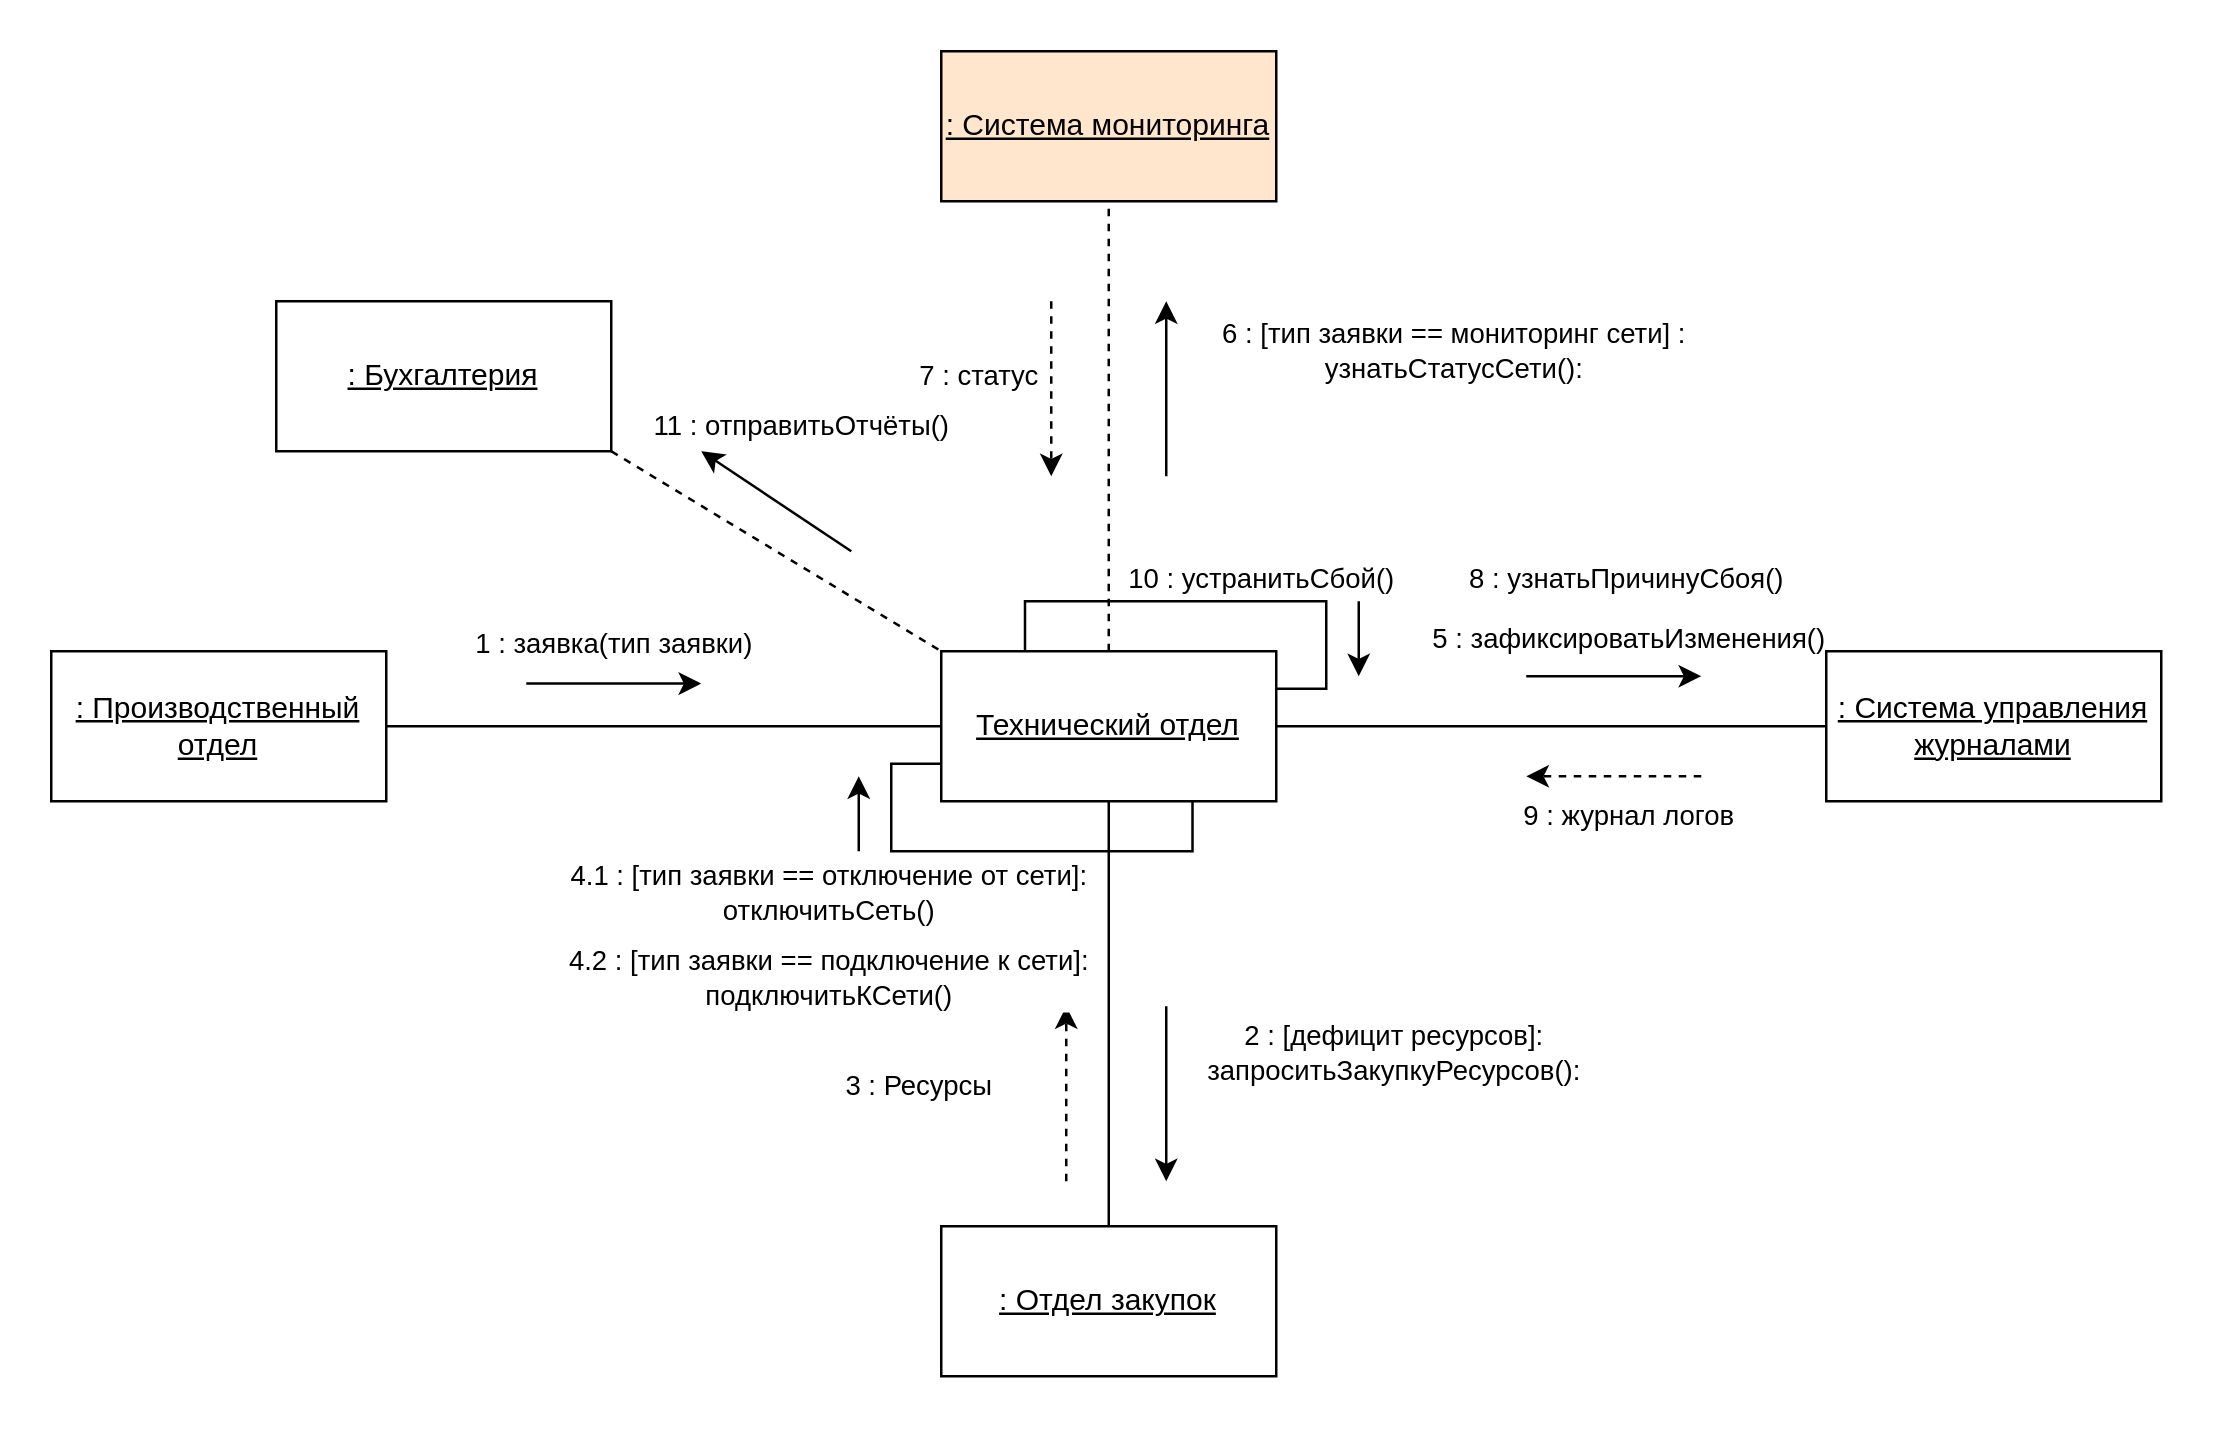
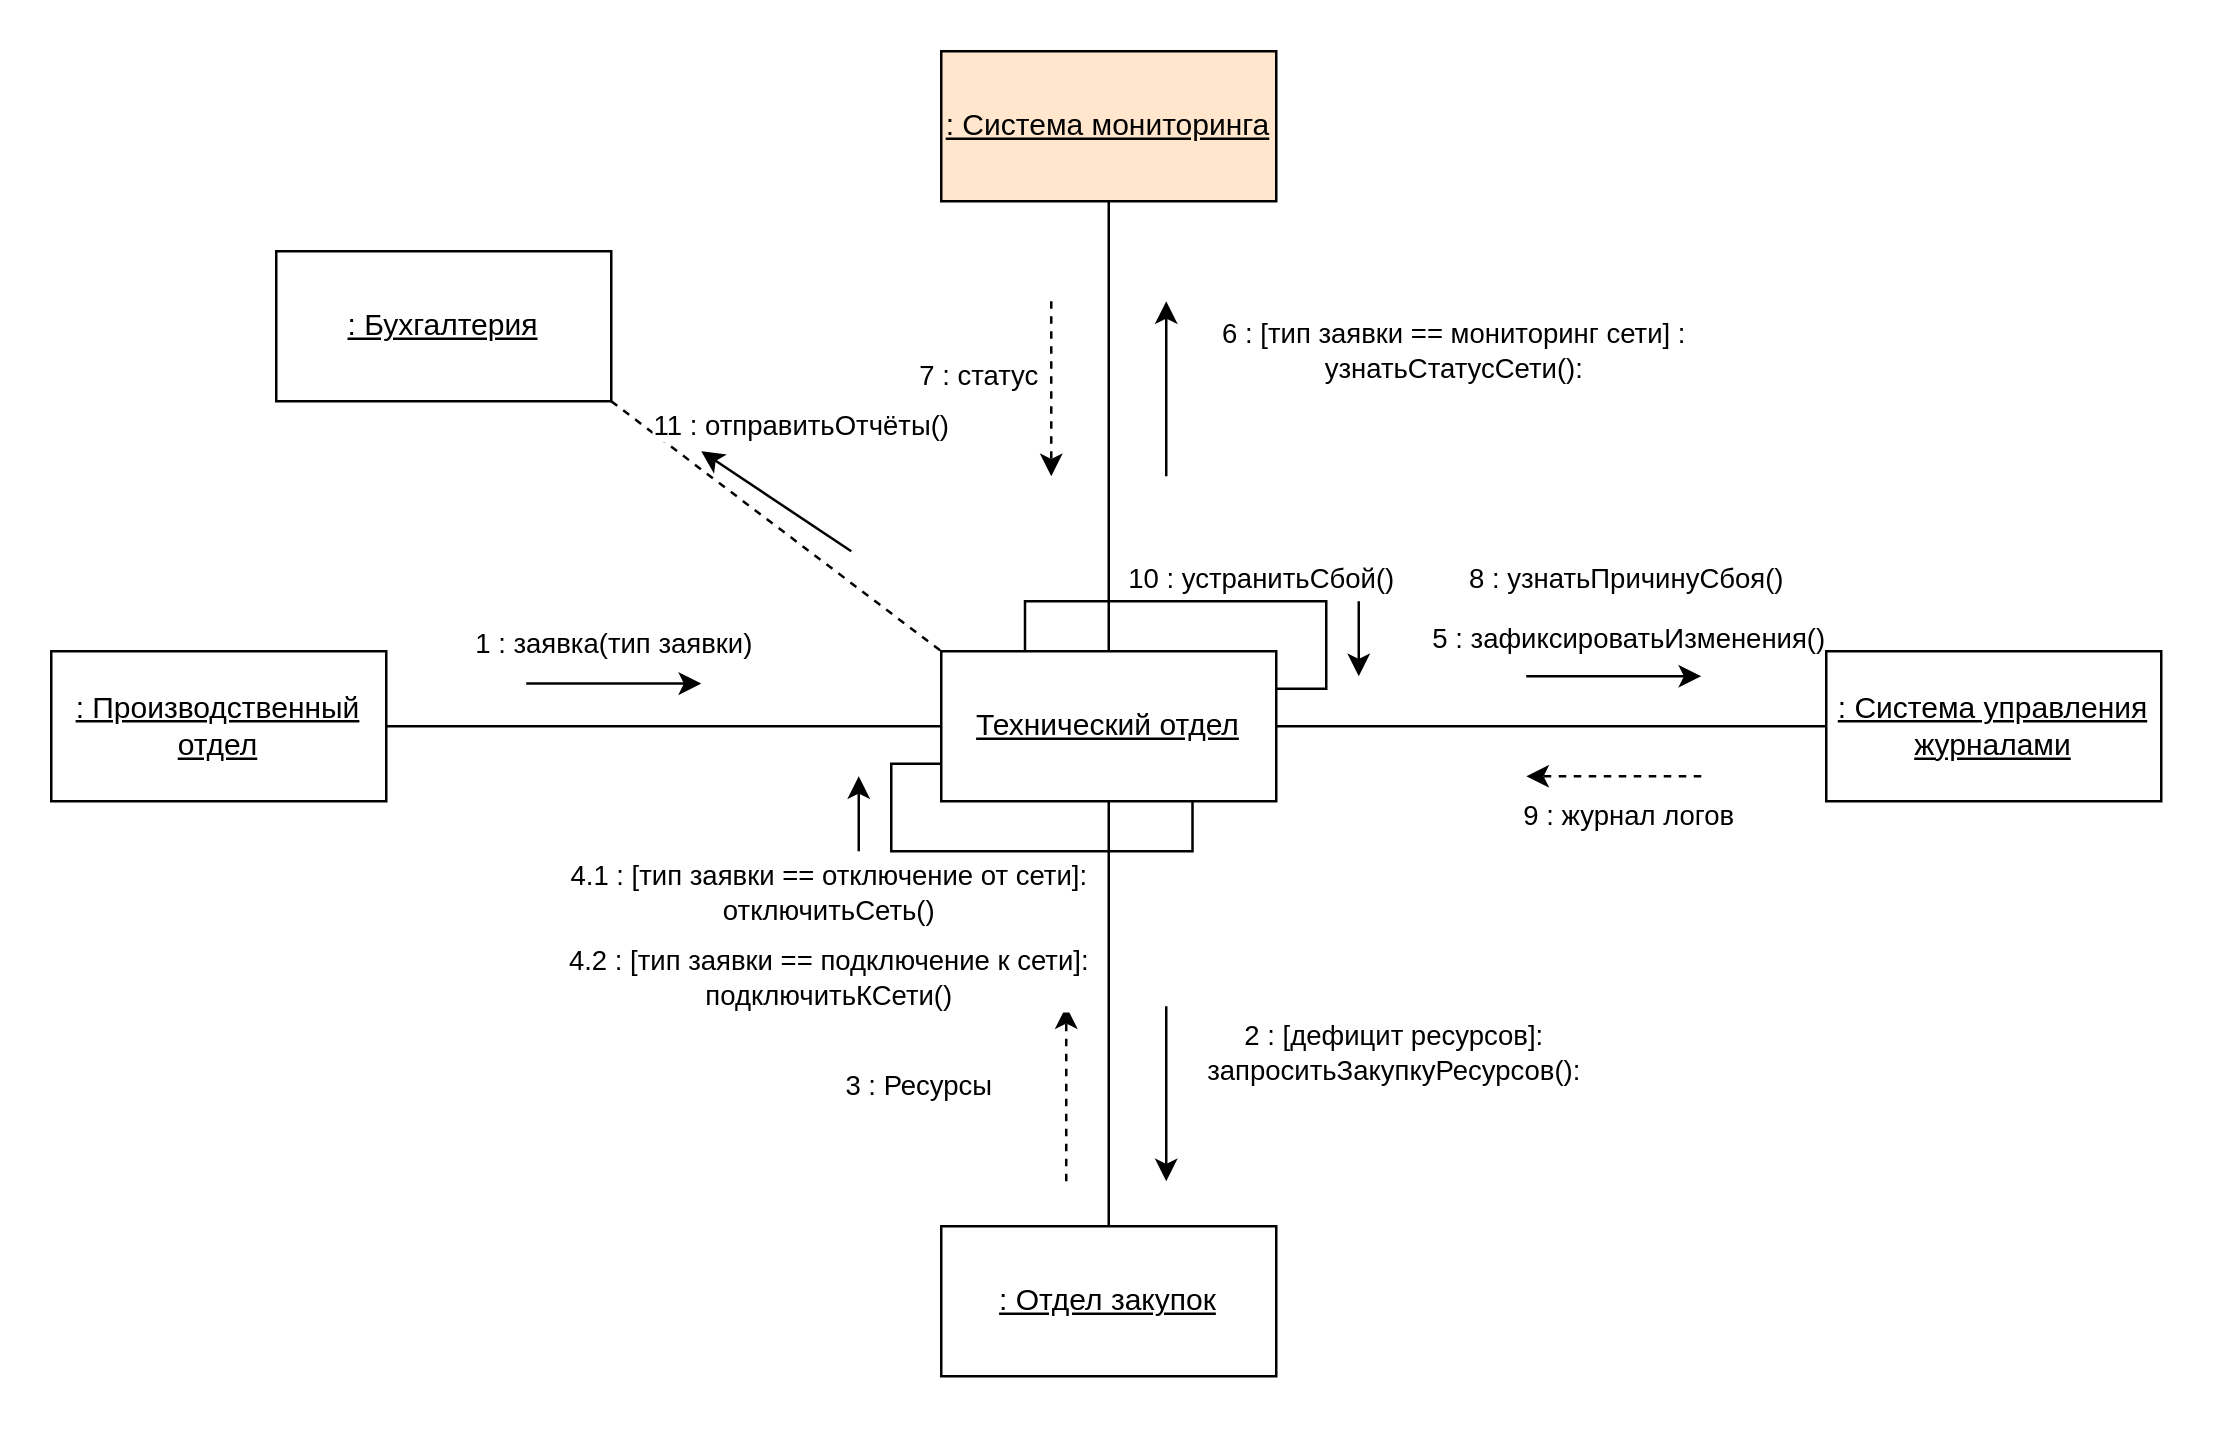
(444, 376) -> (444, 326)
(1109, 399) -> (1109, 399)
